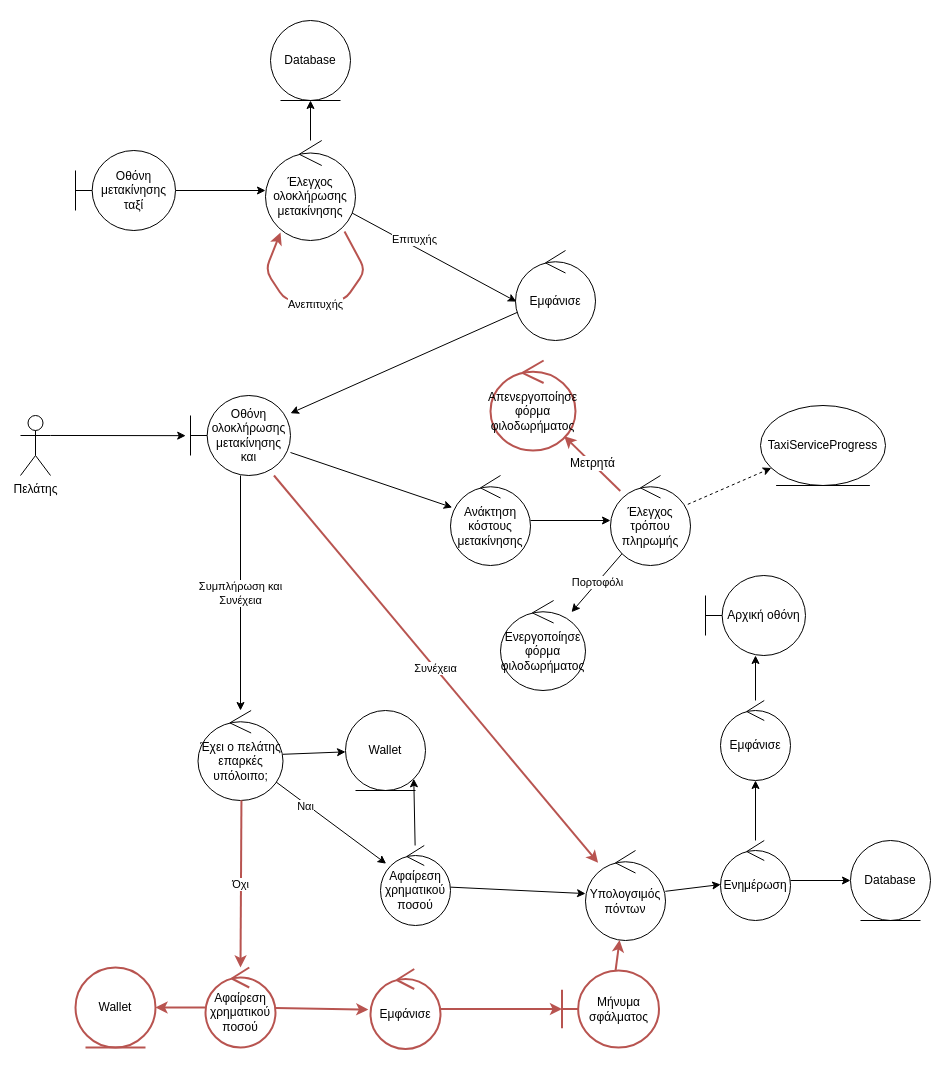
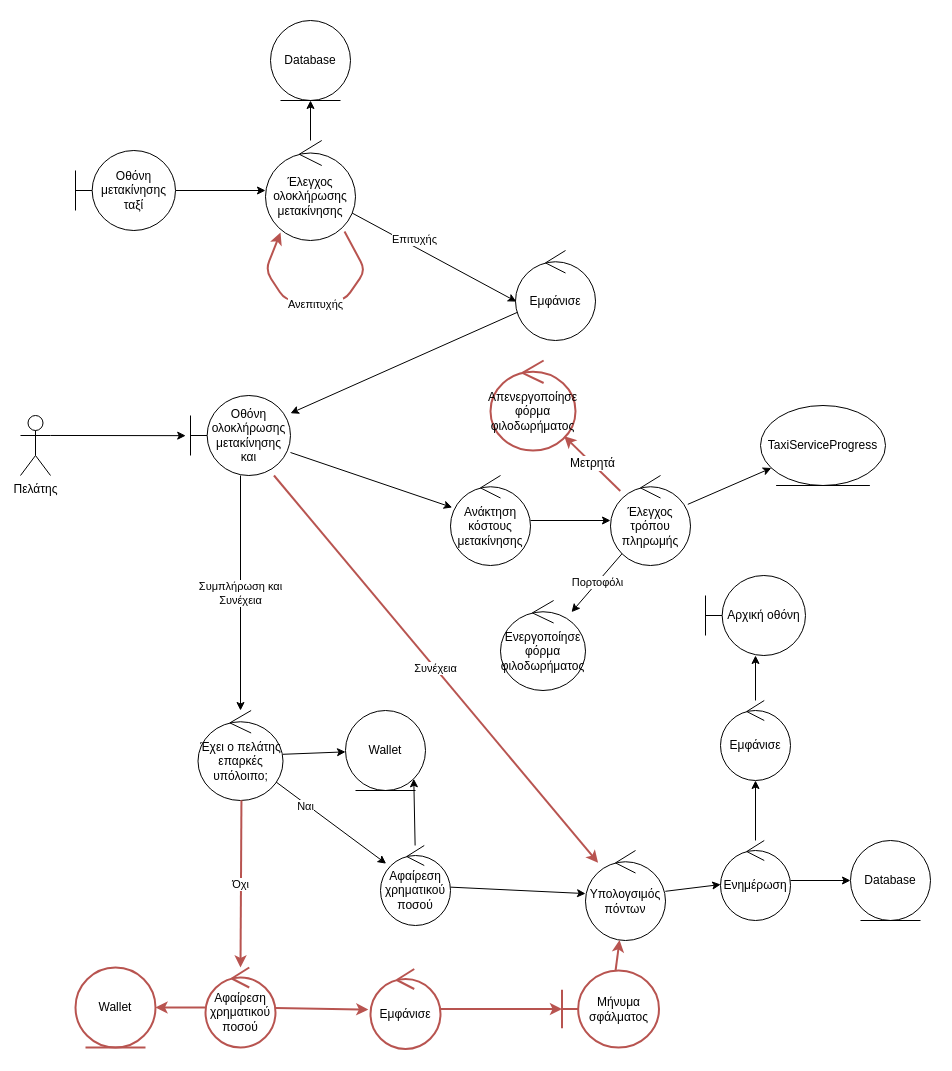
(727, 487) -> (727, 487)
